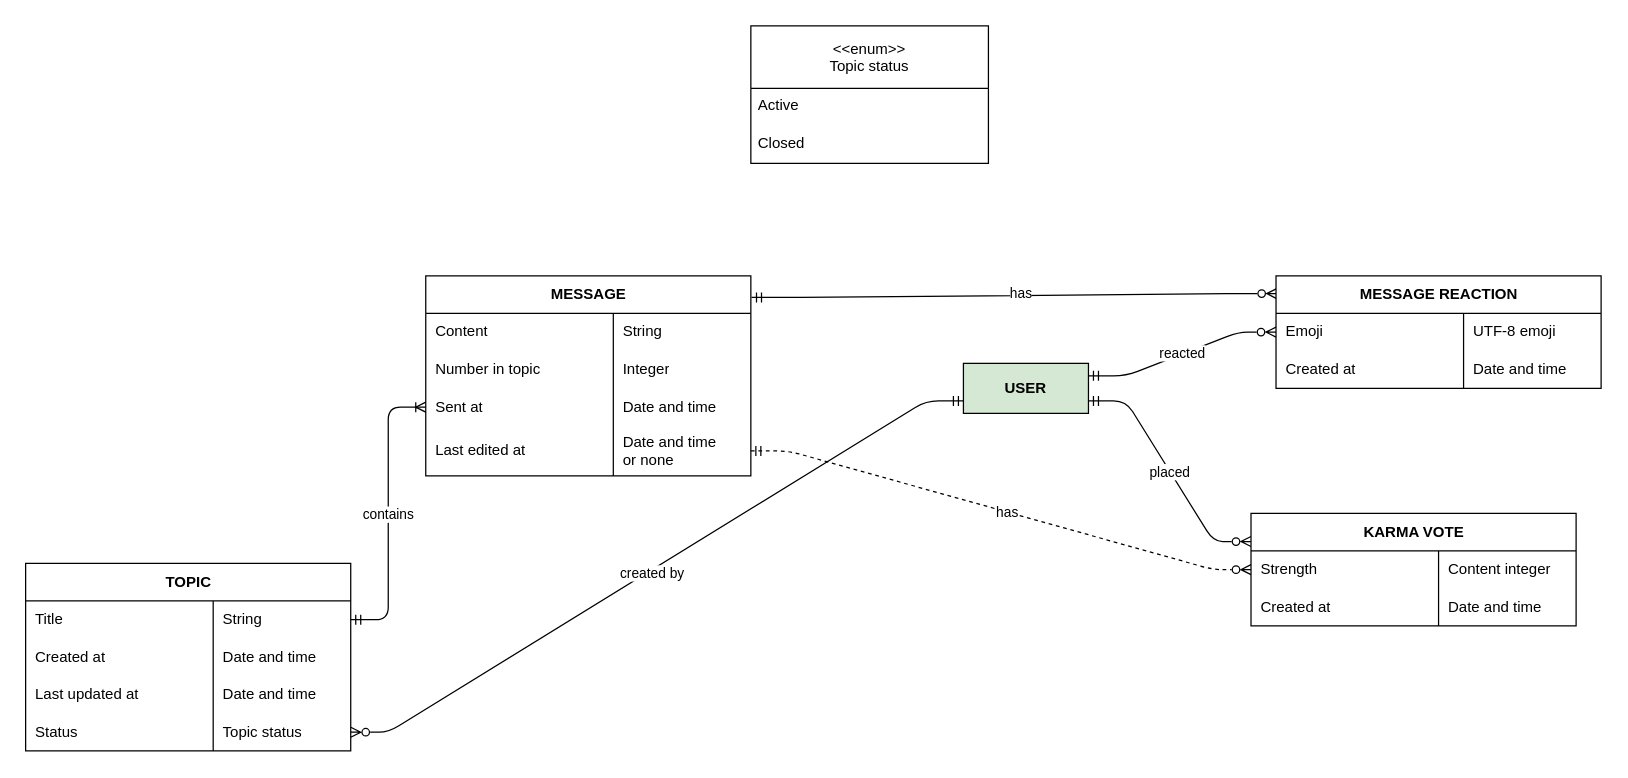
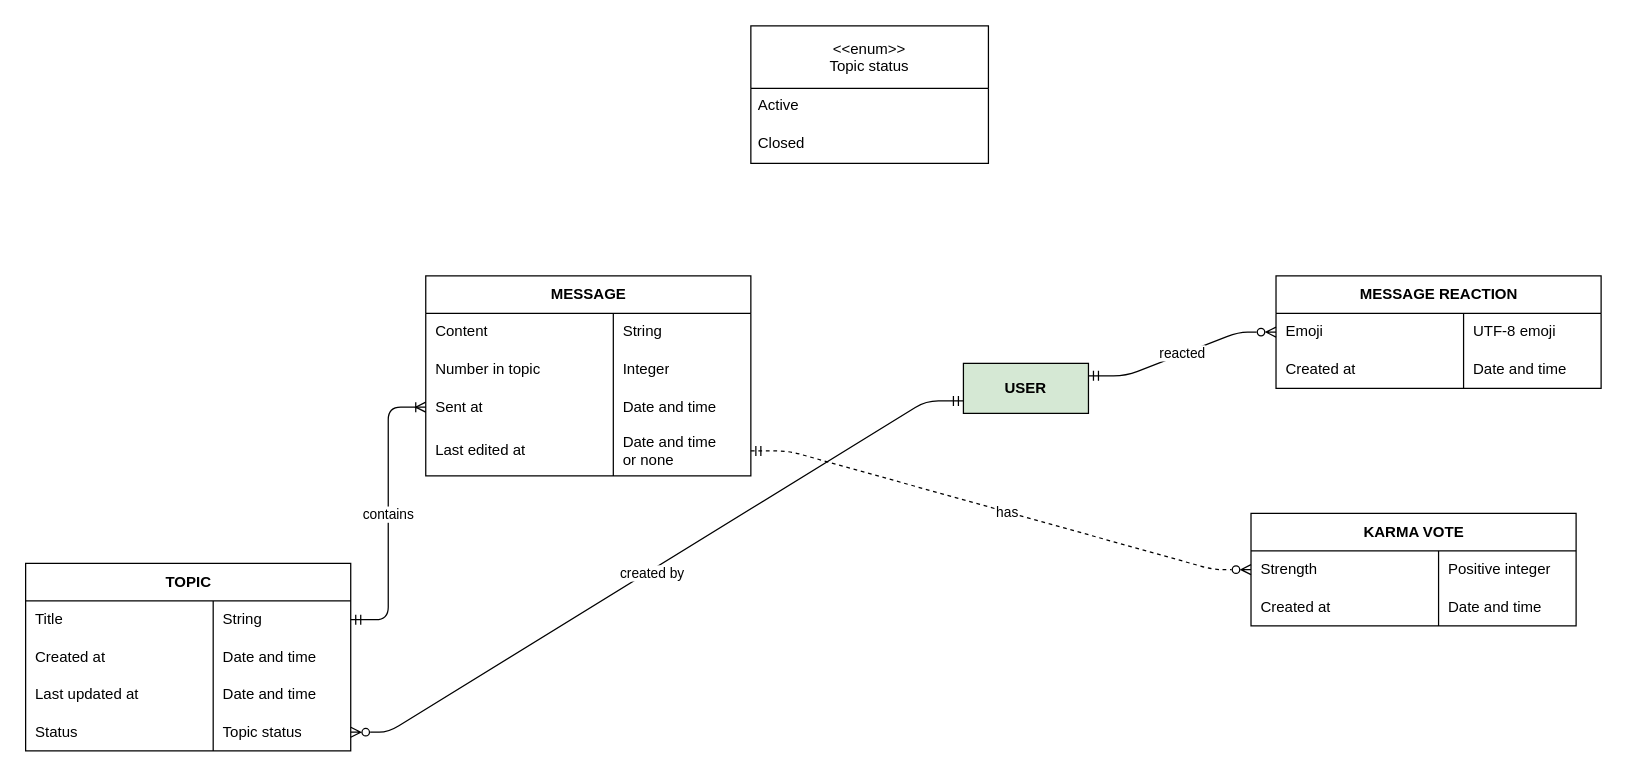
(1004, 295) -> none
(1164, 462) -> none
(1507, 569) -> (1508, 569)
